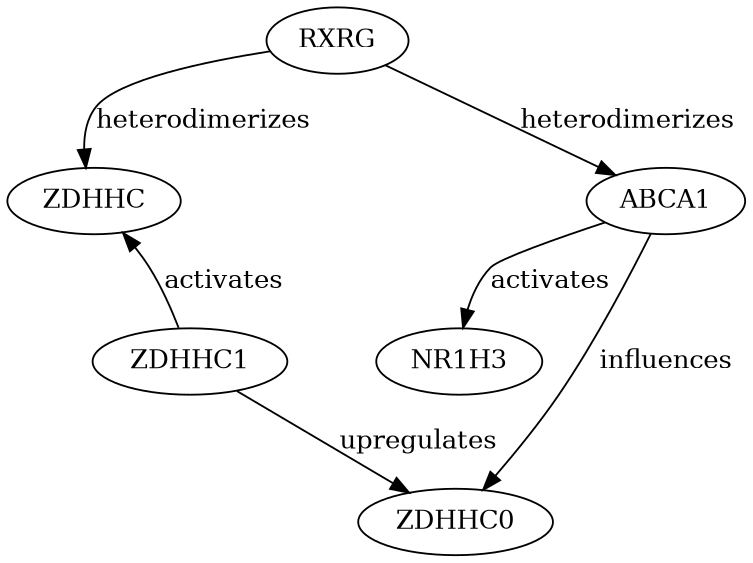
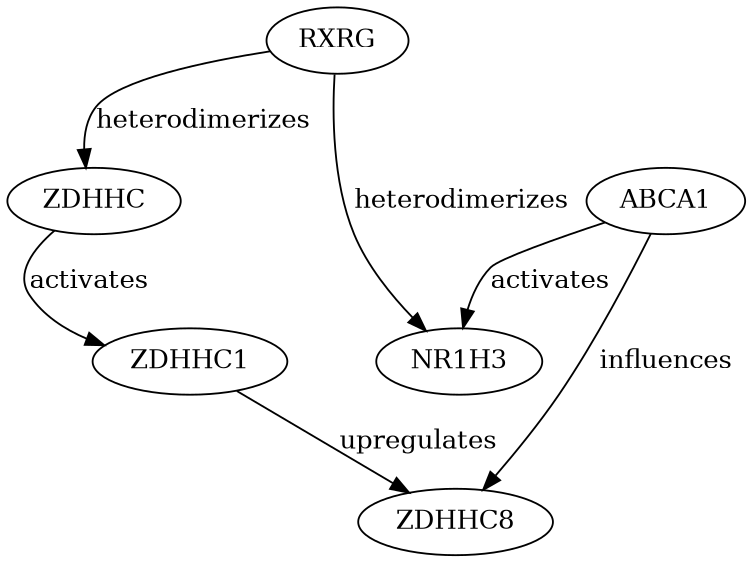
(492, 116) -> (345, 206)
(160, 286) -> (29, 294)
(456, 522) -> (456, 522)
